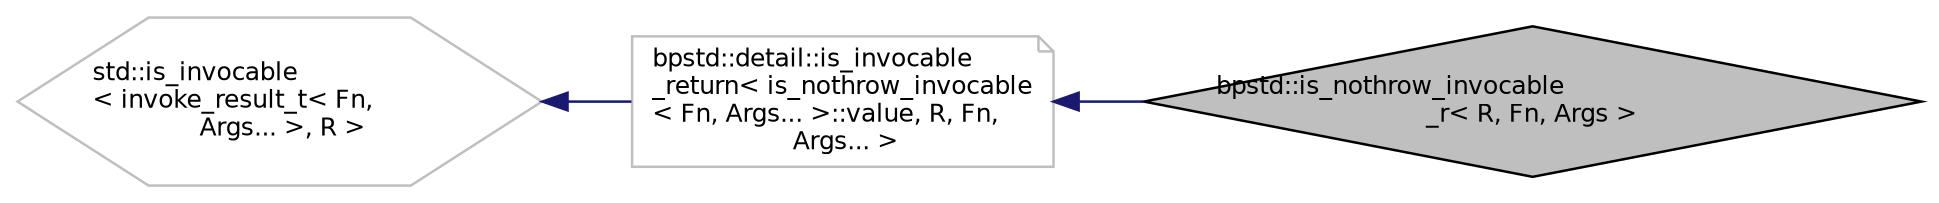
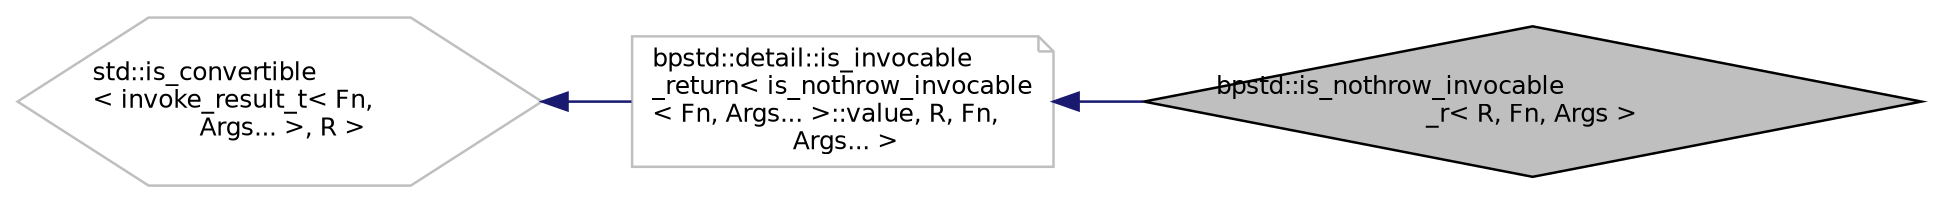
(280, 102) -> (280, 102)
